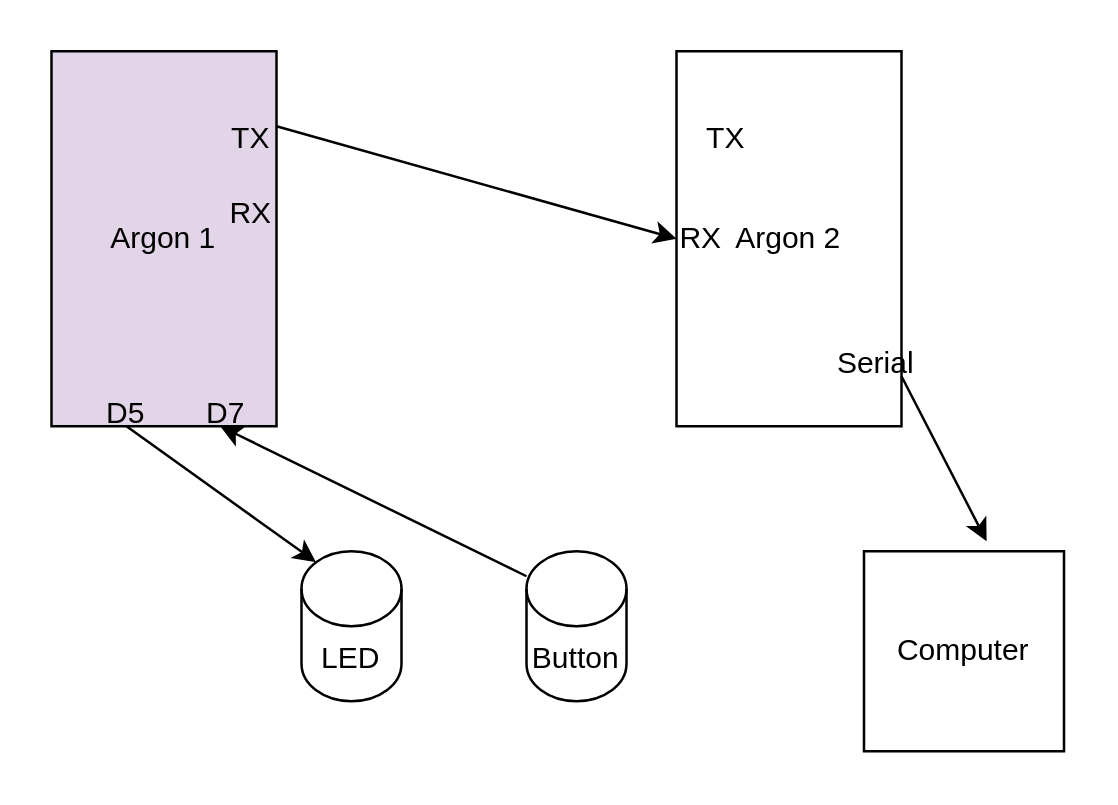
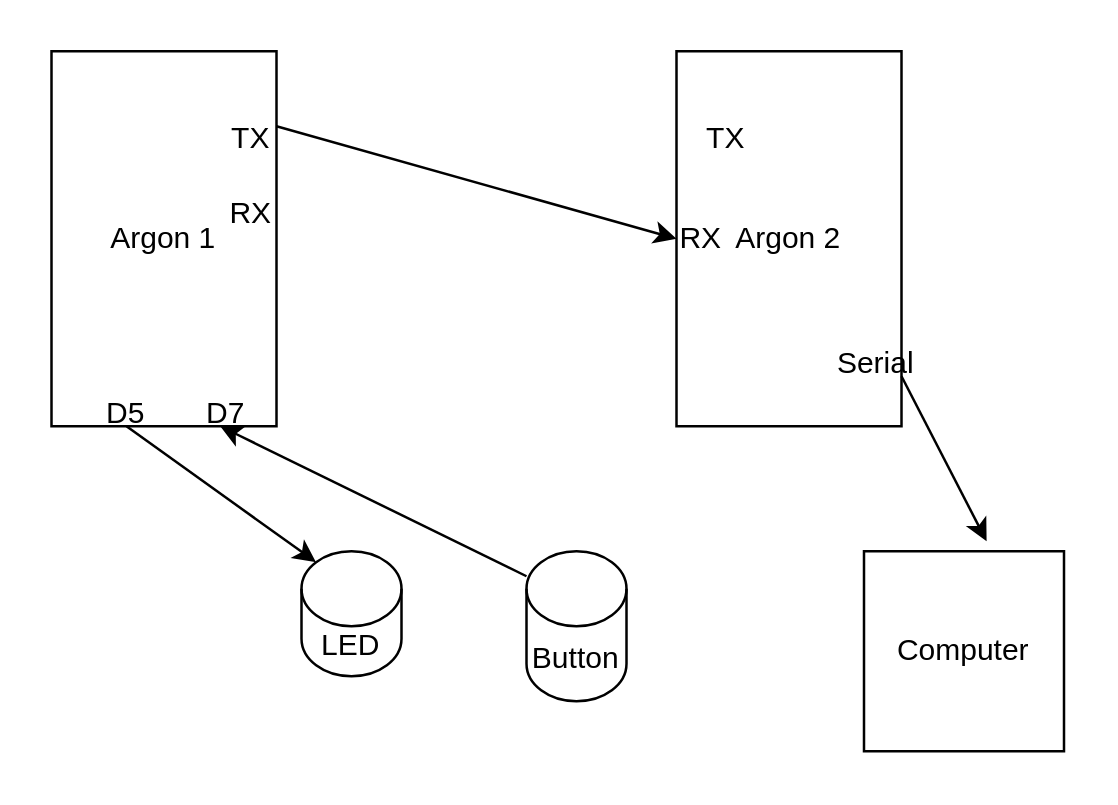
(164, 239) -> (164, 239)
(351, 626) -> (351, 614)
